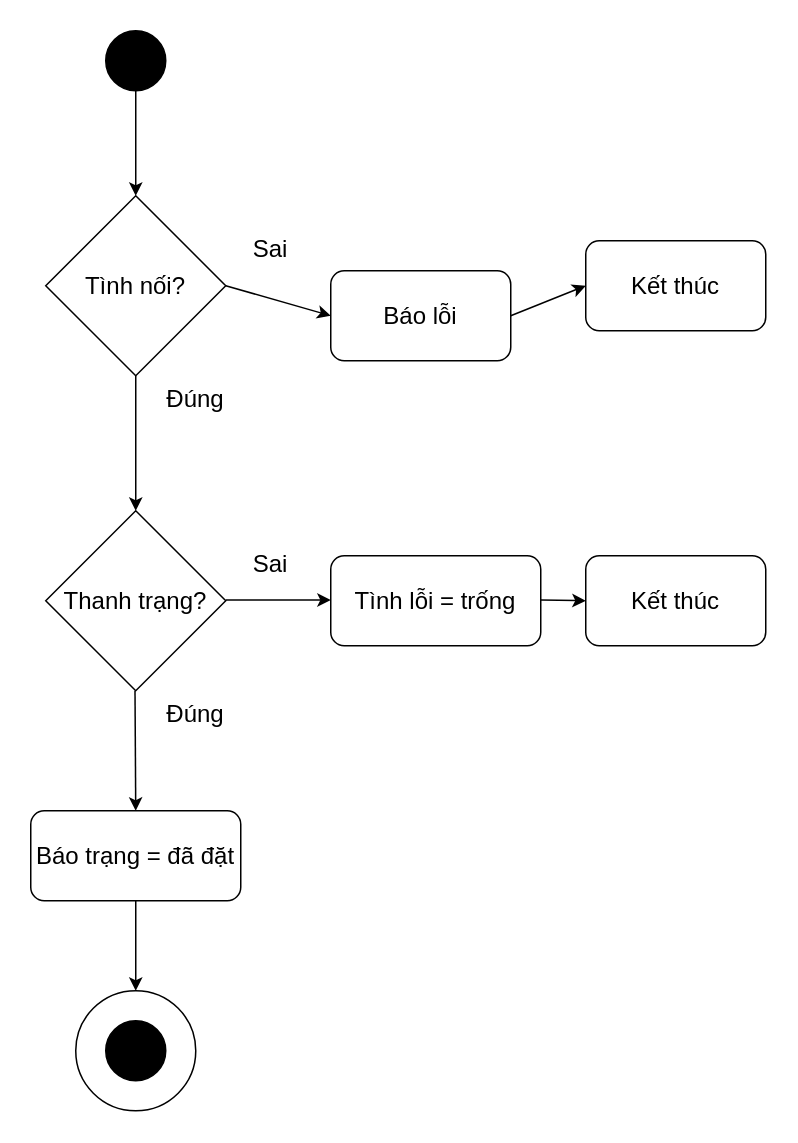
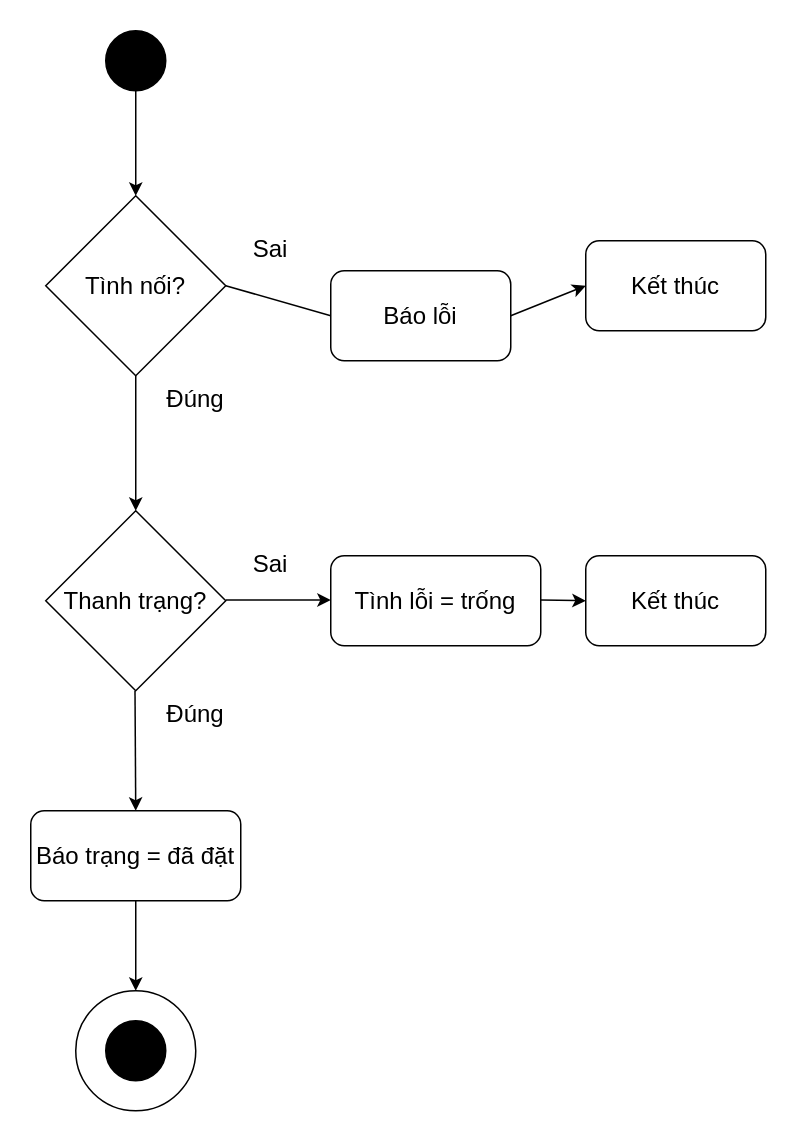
(319, 312) -> (323, 314)
